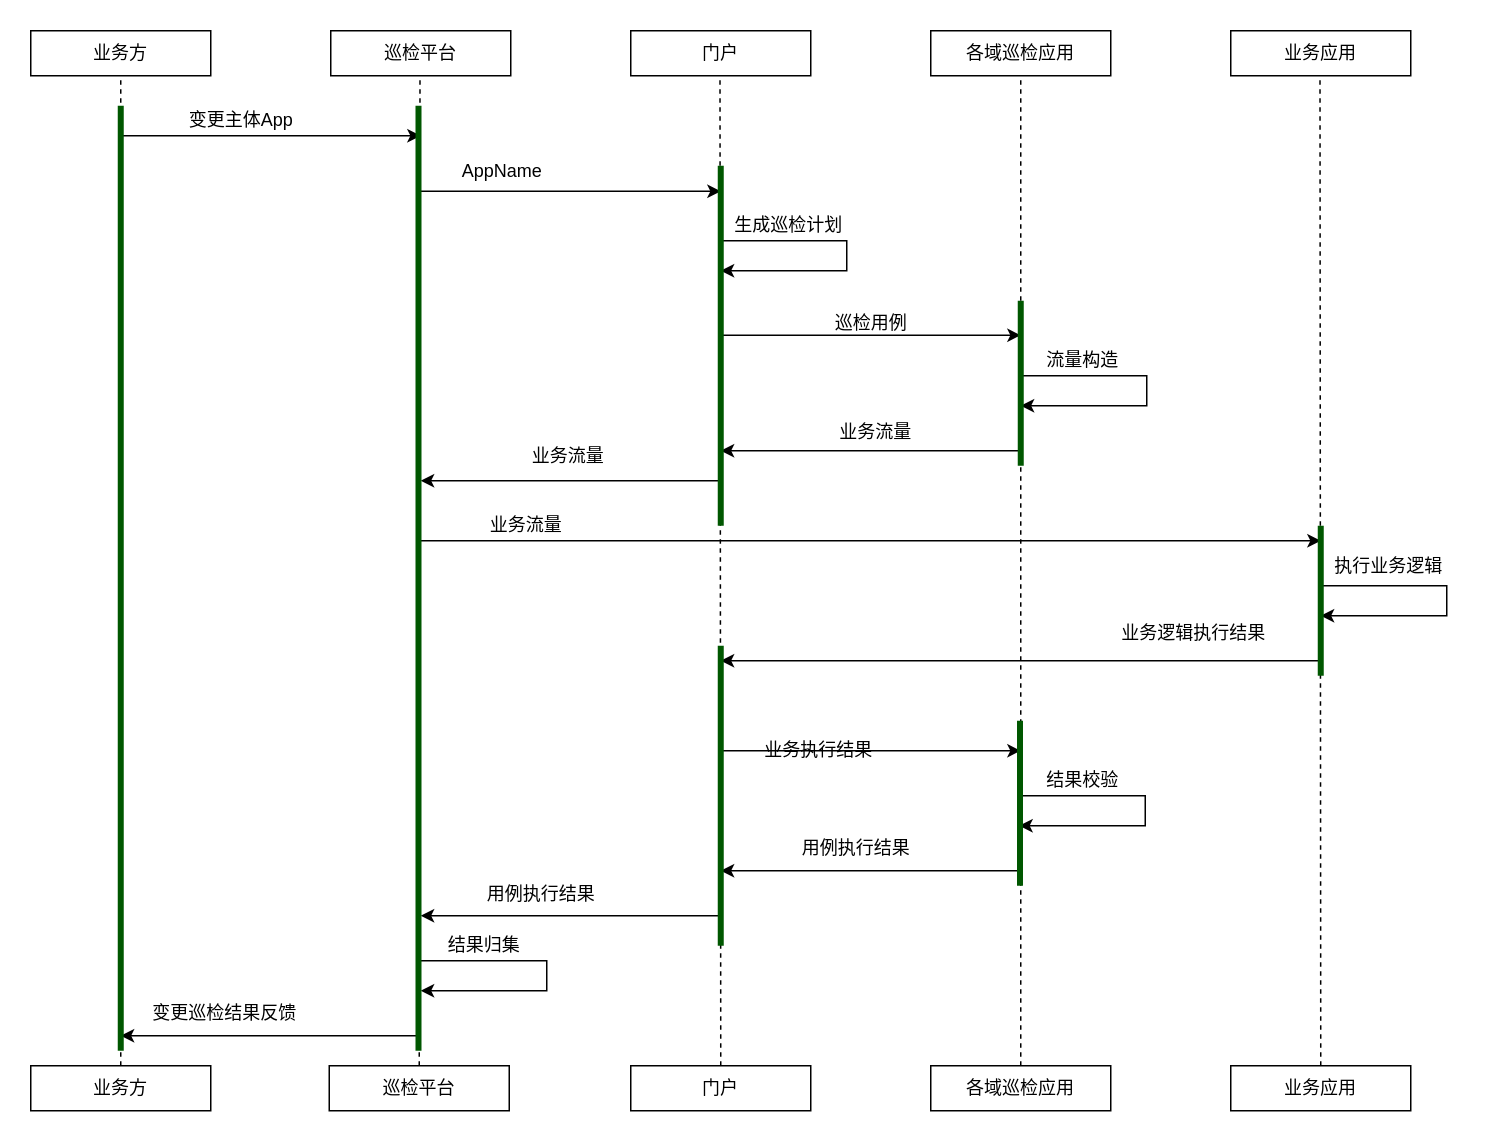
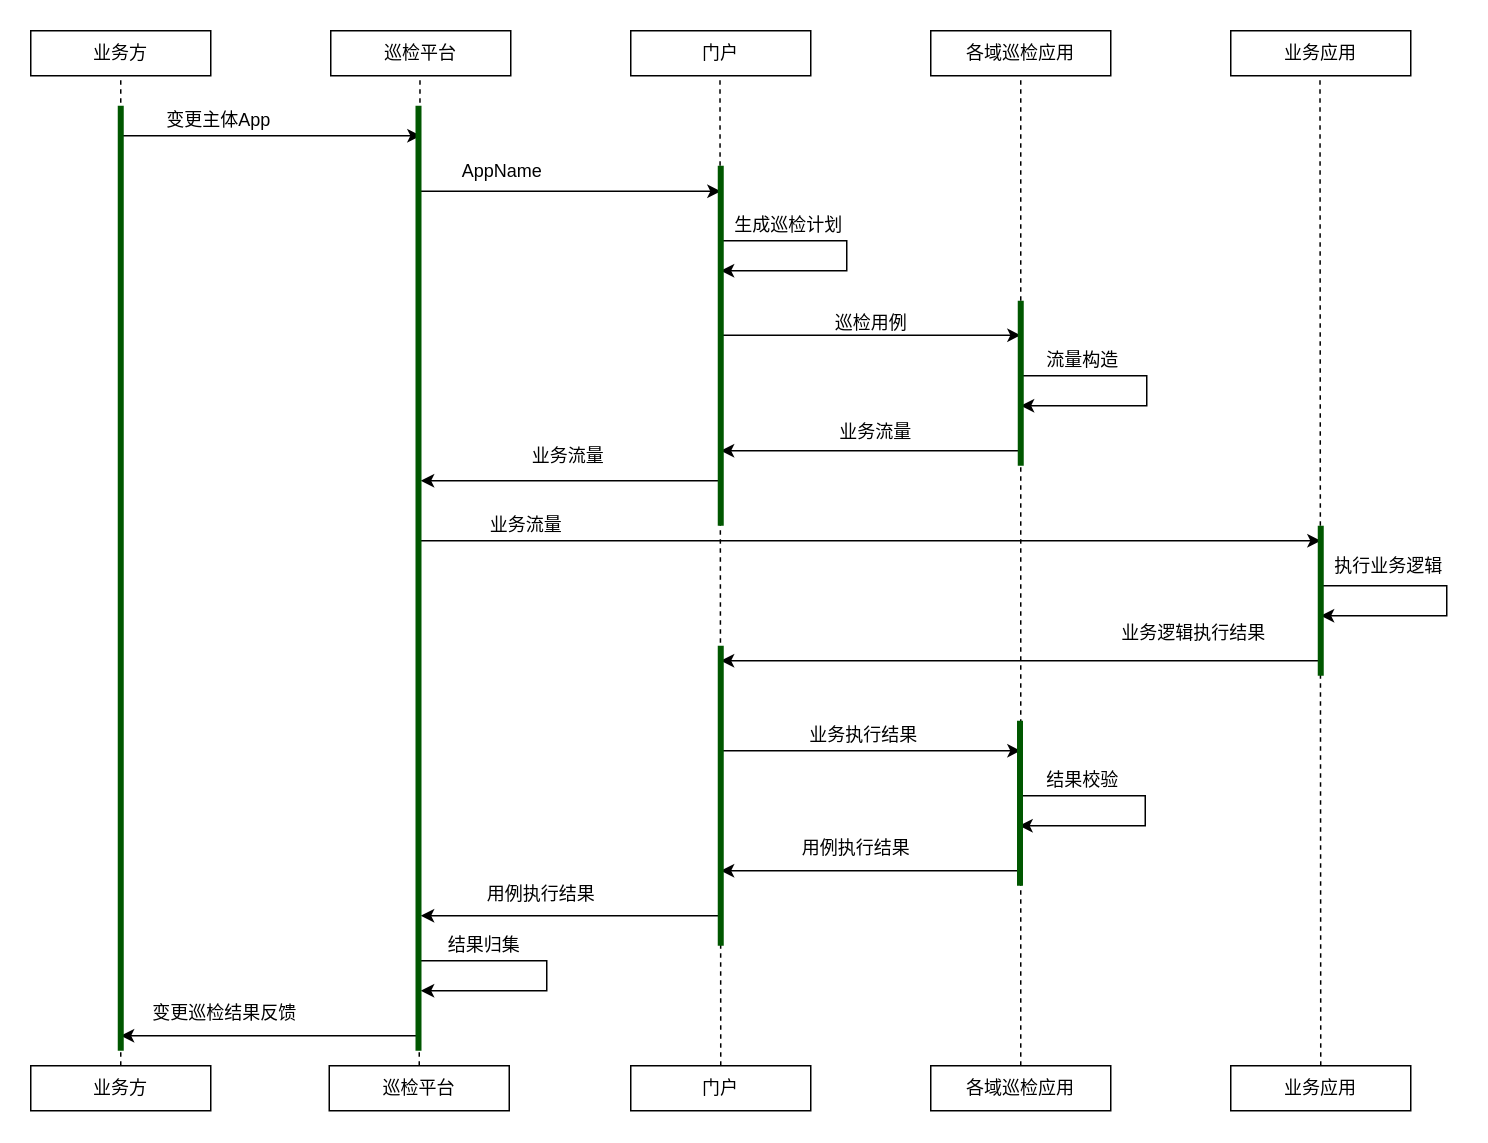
(241, 121) -> (218, 121)
(818, 751) -> (863, 736)
